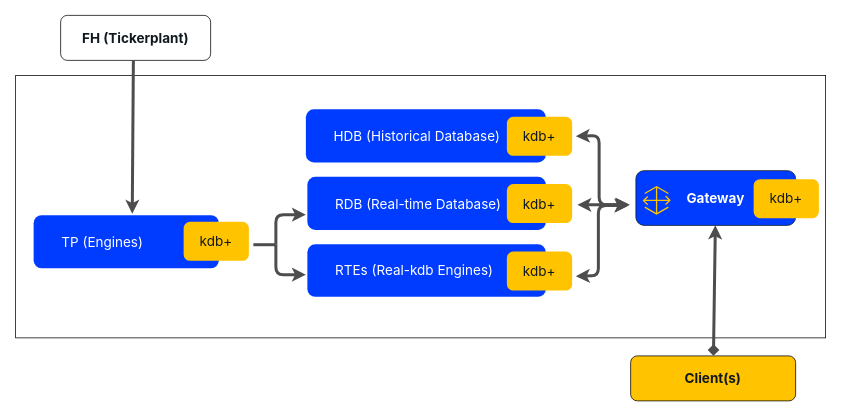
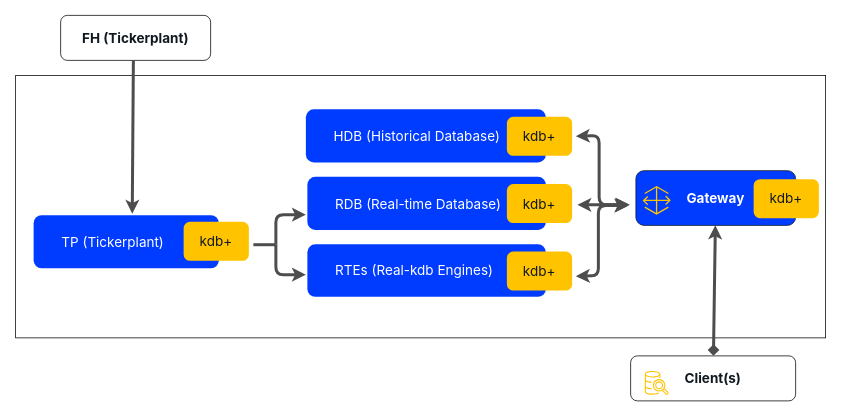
(63, 242) -> (72, 242)
(713, 378) -> (713, 378)
